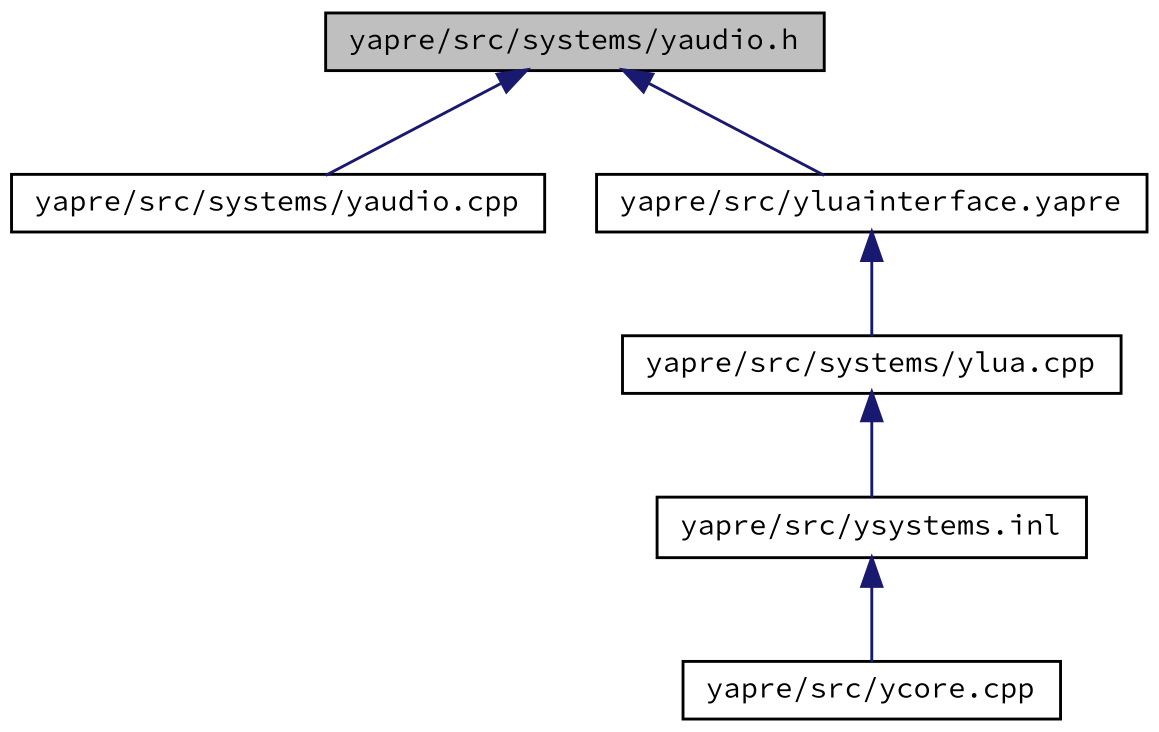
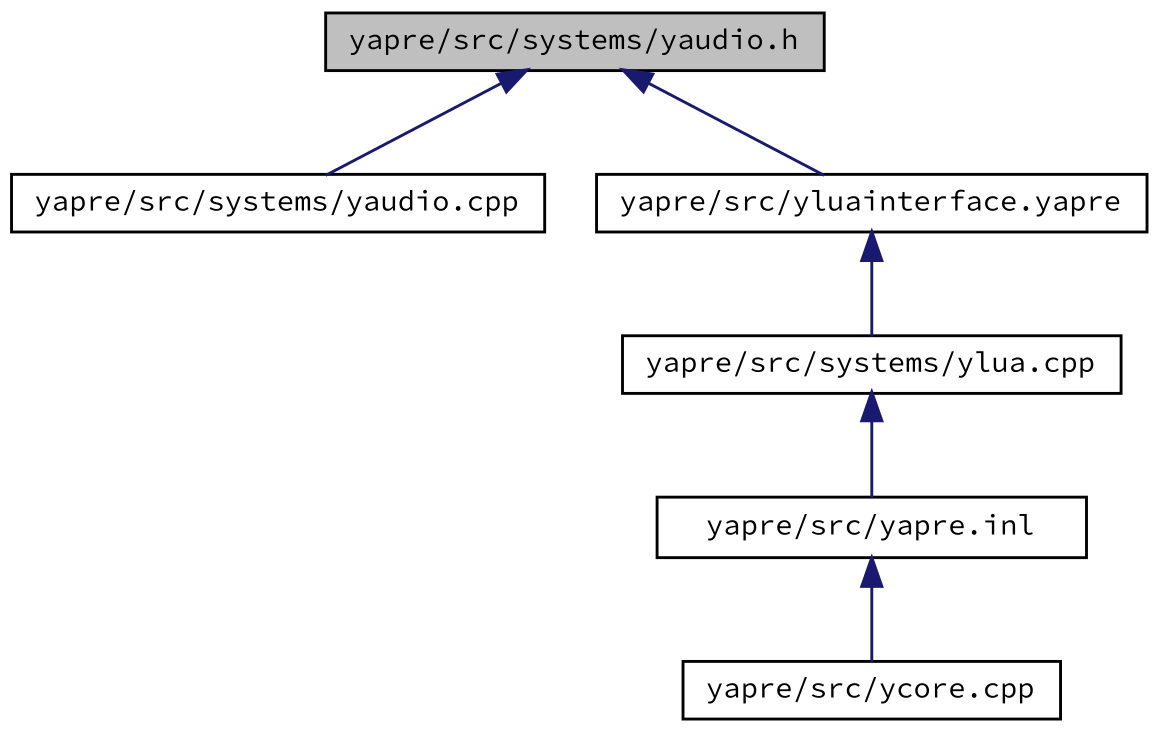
(872, 527) -> (872, 527)
